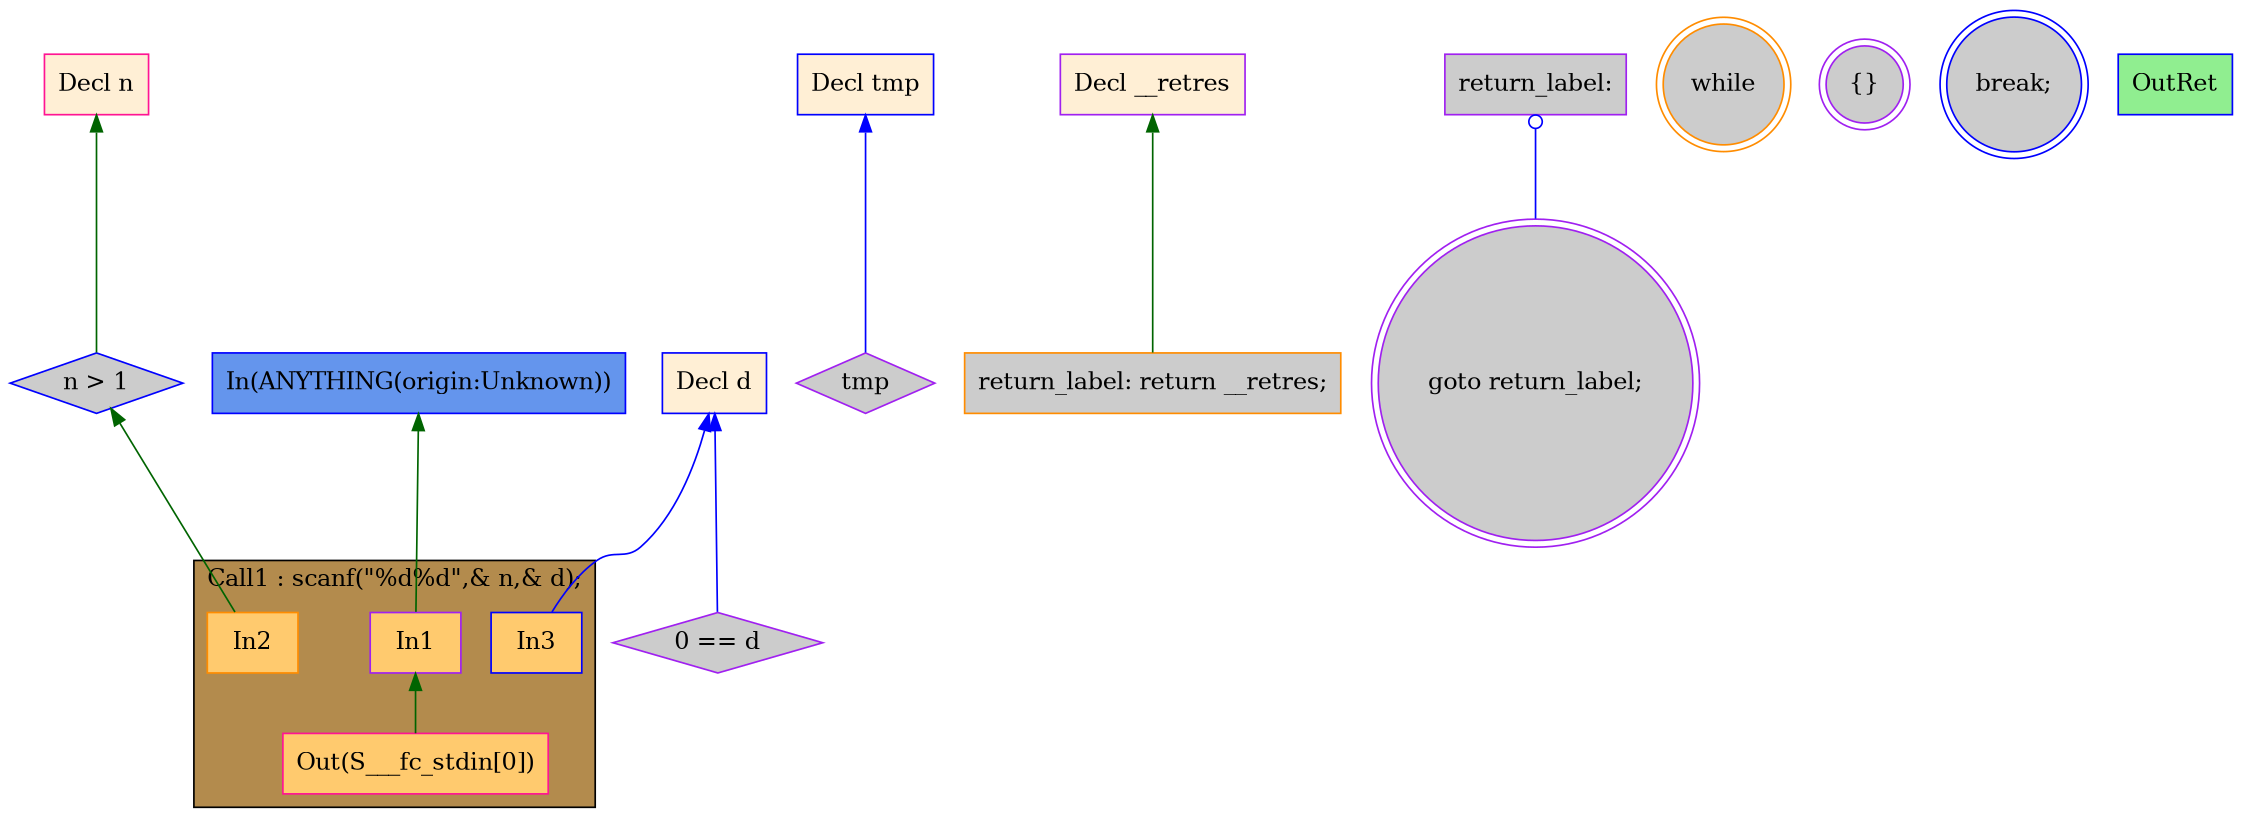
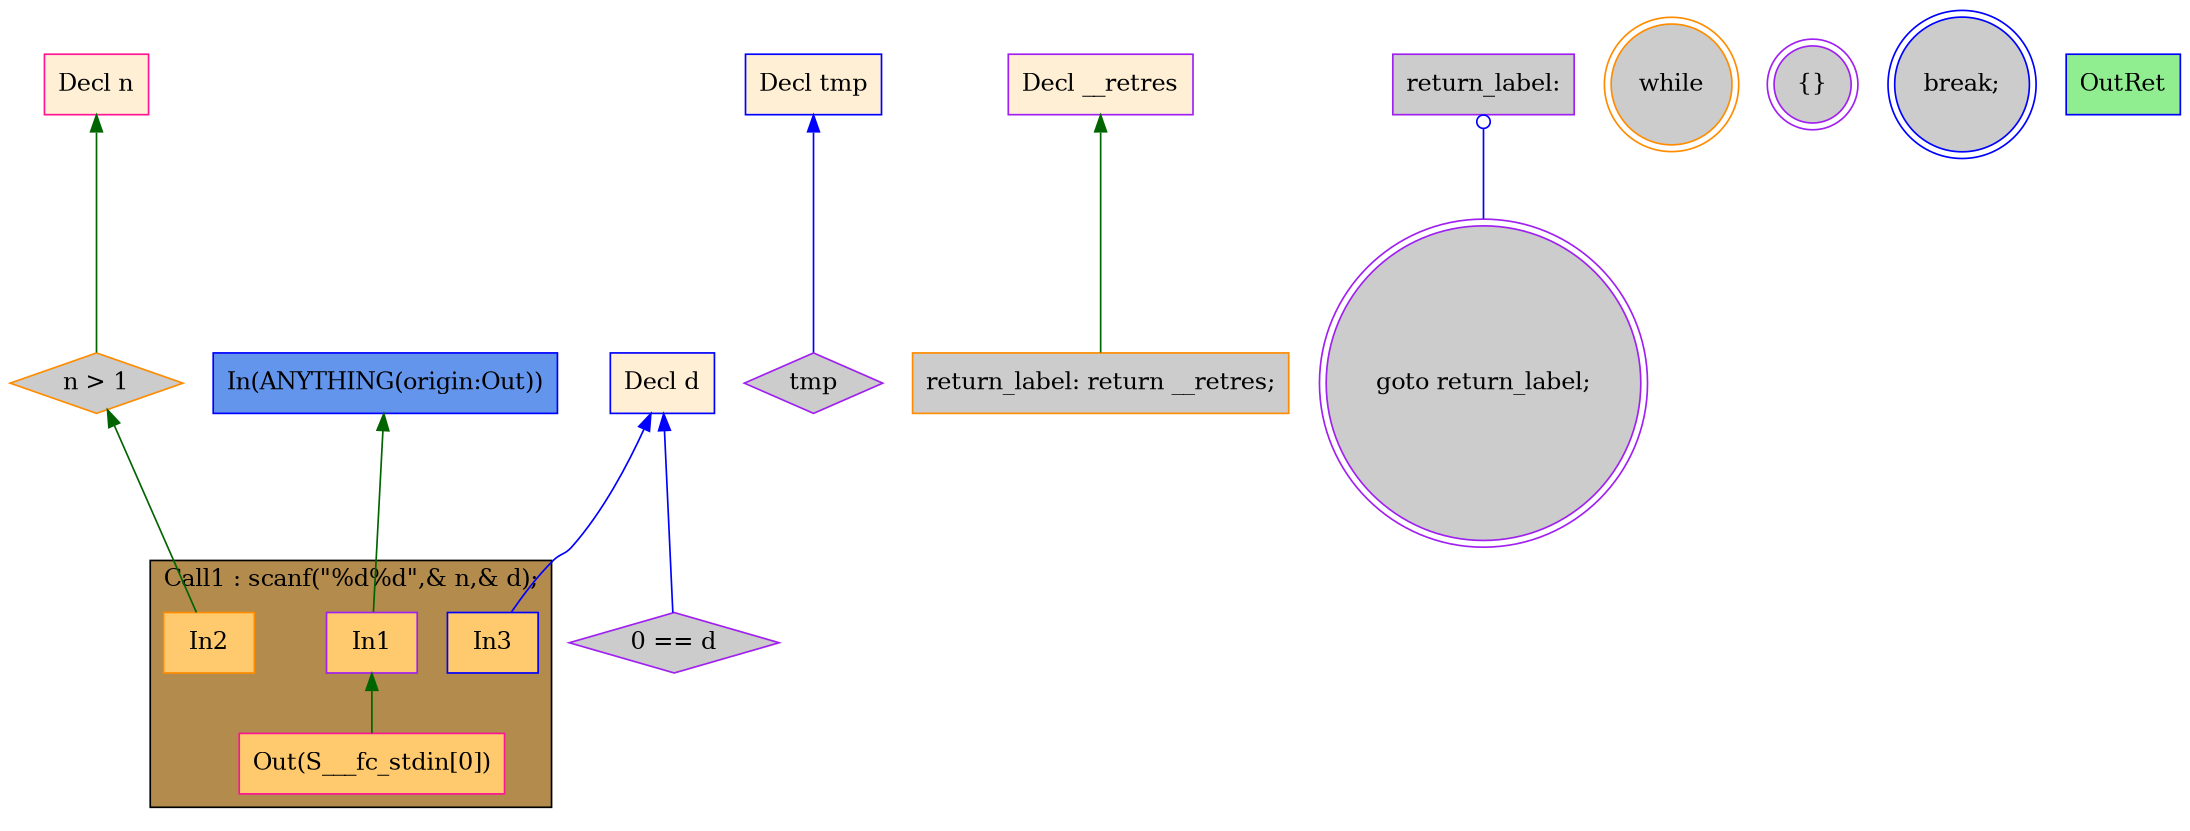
(97, 383) -> (97, 383)
(419, 383) -> (385, 383)
